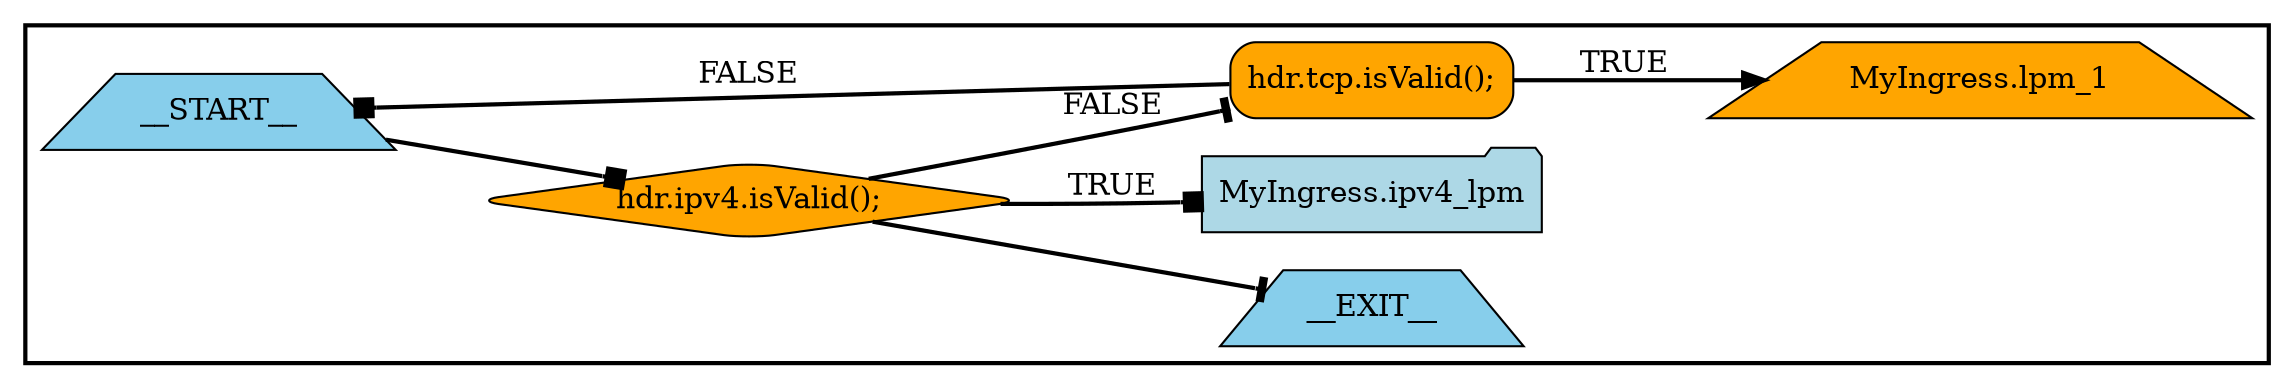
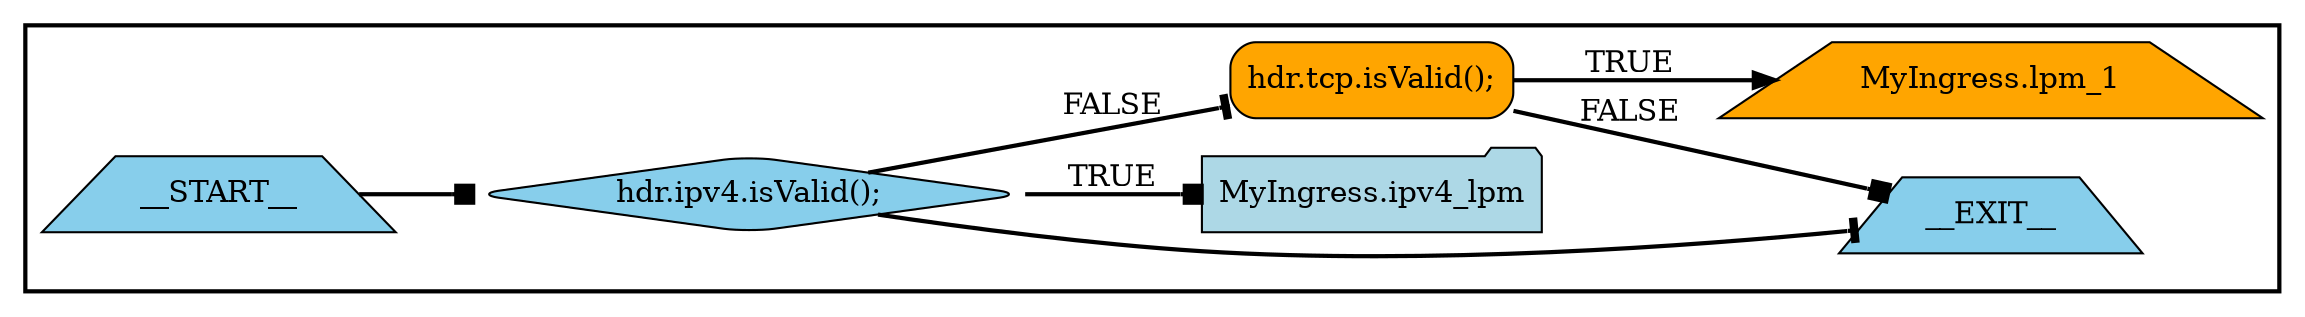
(803, 96) -> (1690, 150)
(749, 201) -> (749, 194)
